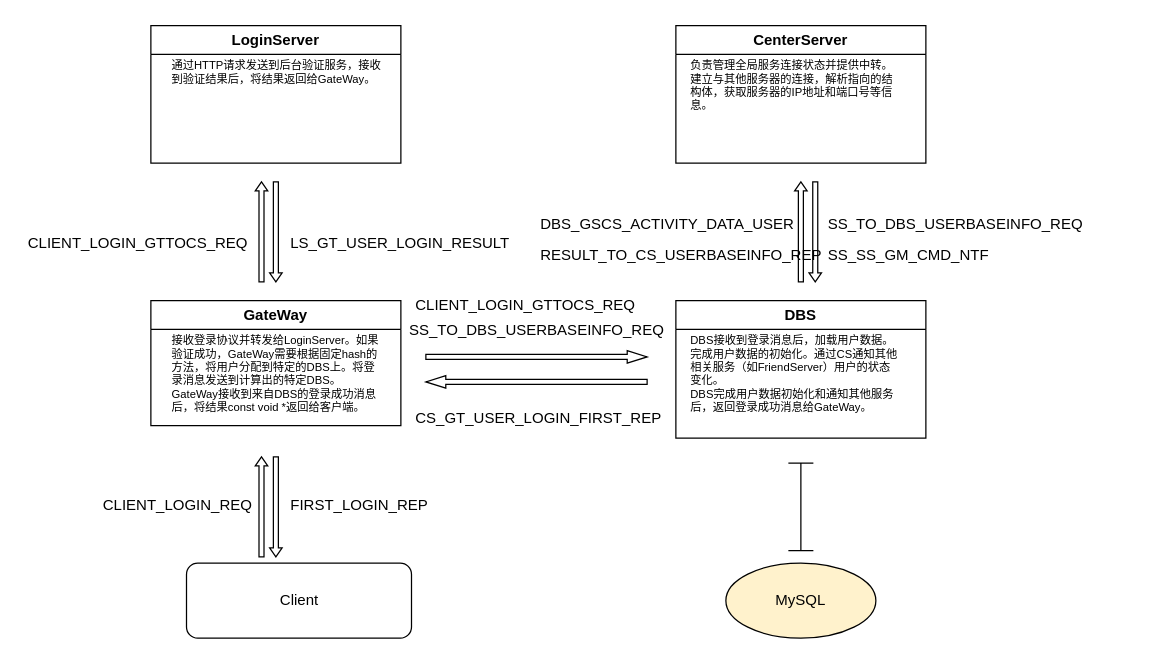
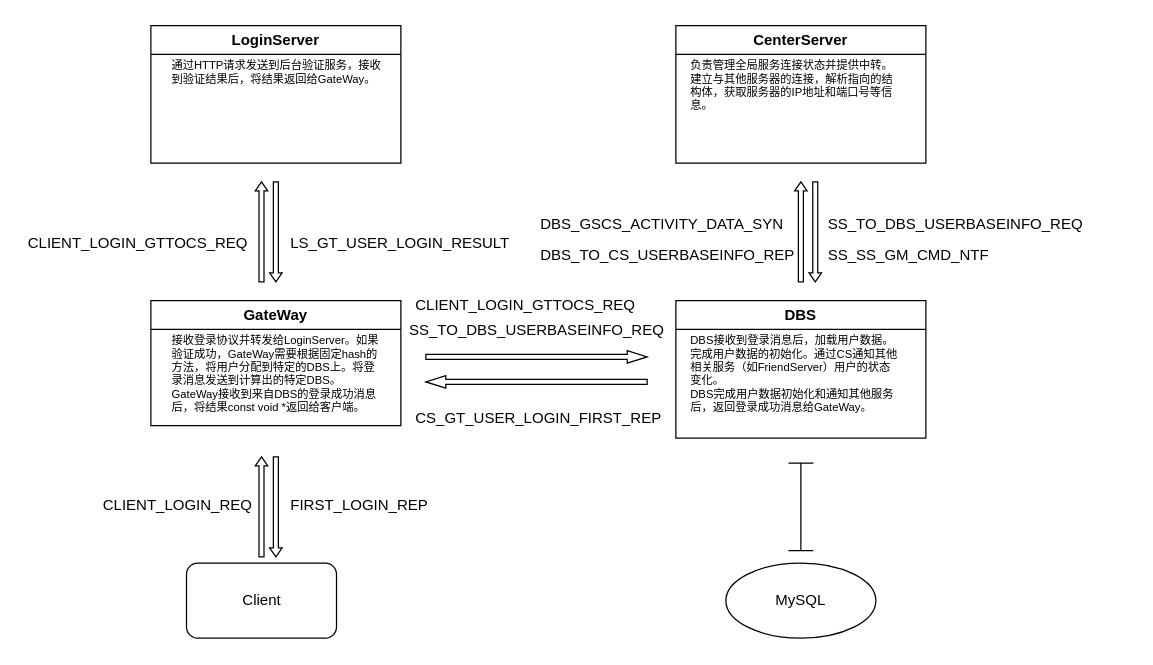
(654, 225) -> (650, 225)
(662, 256) -> (650, 256)
(299, 601) -> (261, 601)
(801, 601) -> (801, 601)
